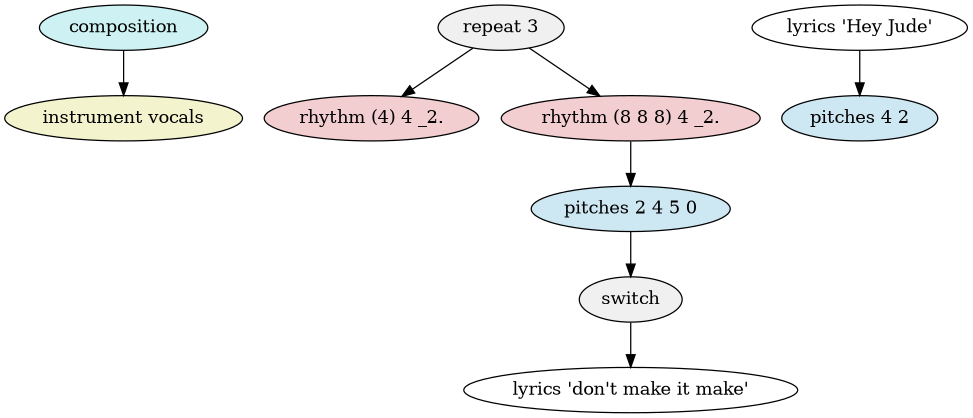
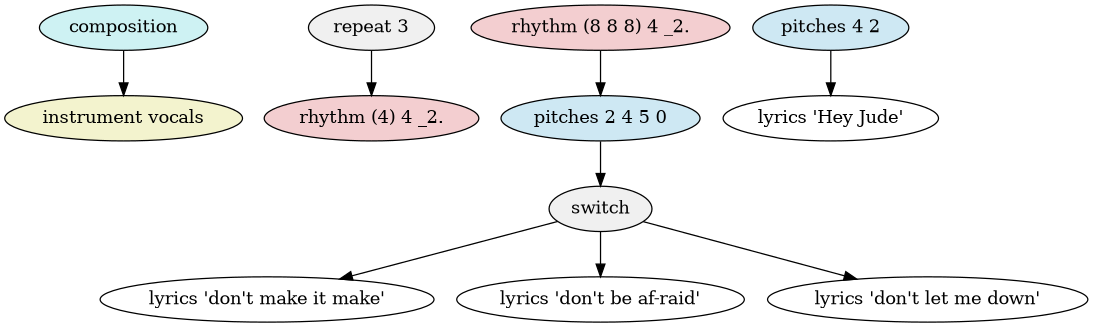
(860, 67) -> (831, 67)
(559, 69) -> none
none -> (601, 299)
none -> (928, 299)
